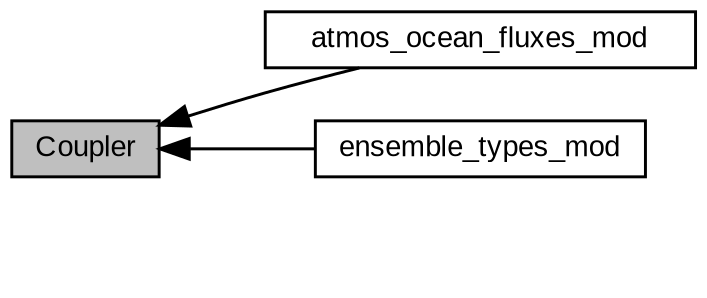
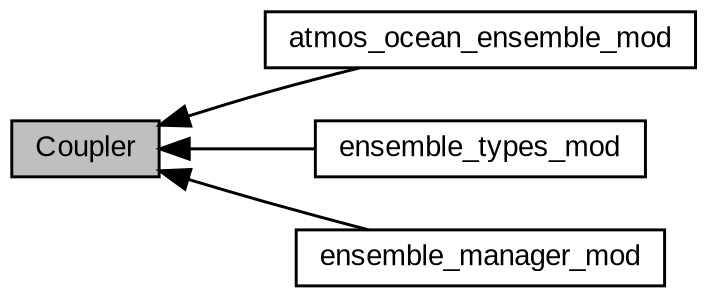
(480, 40) -> (480, 40)
none -> (480, 258)
